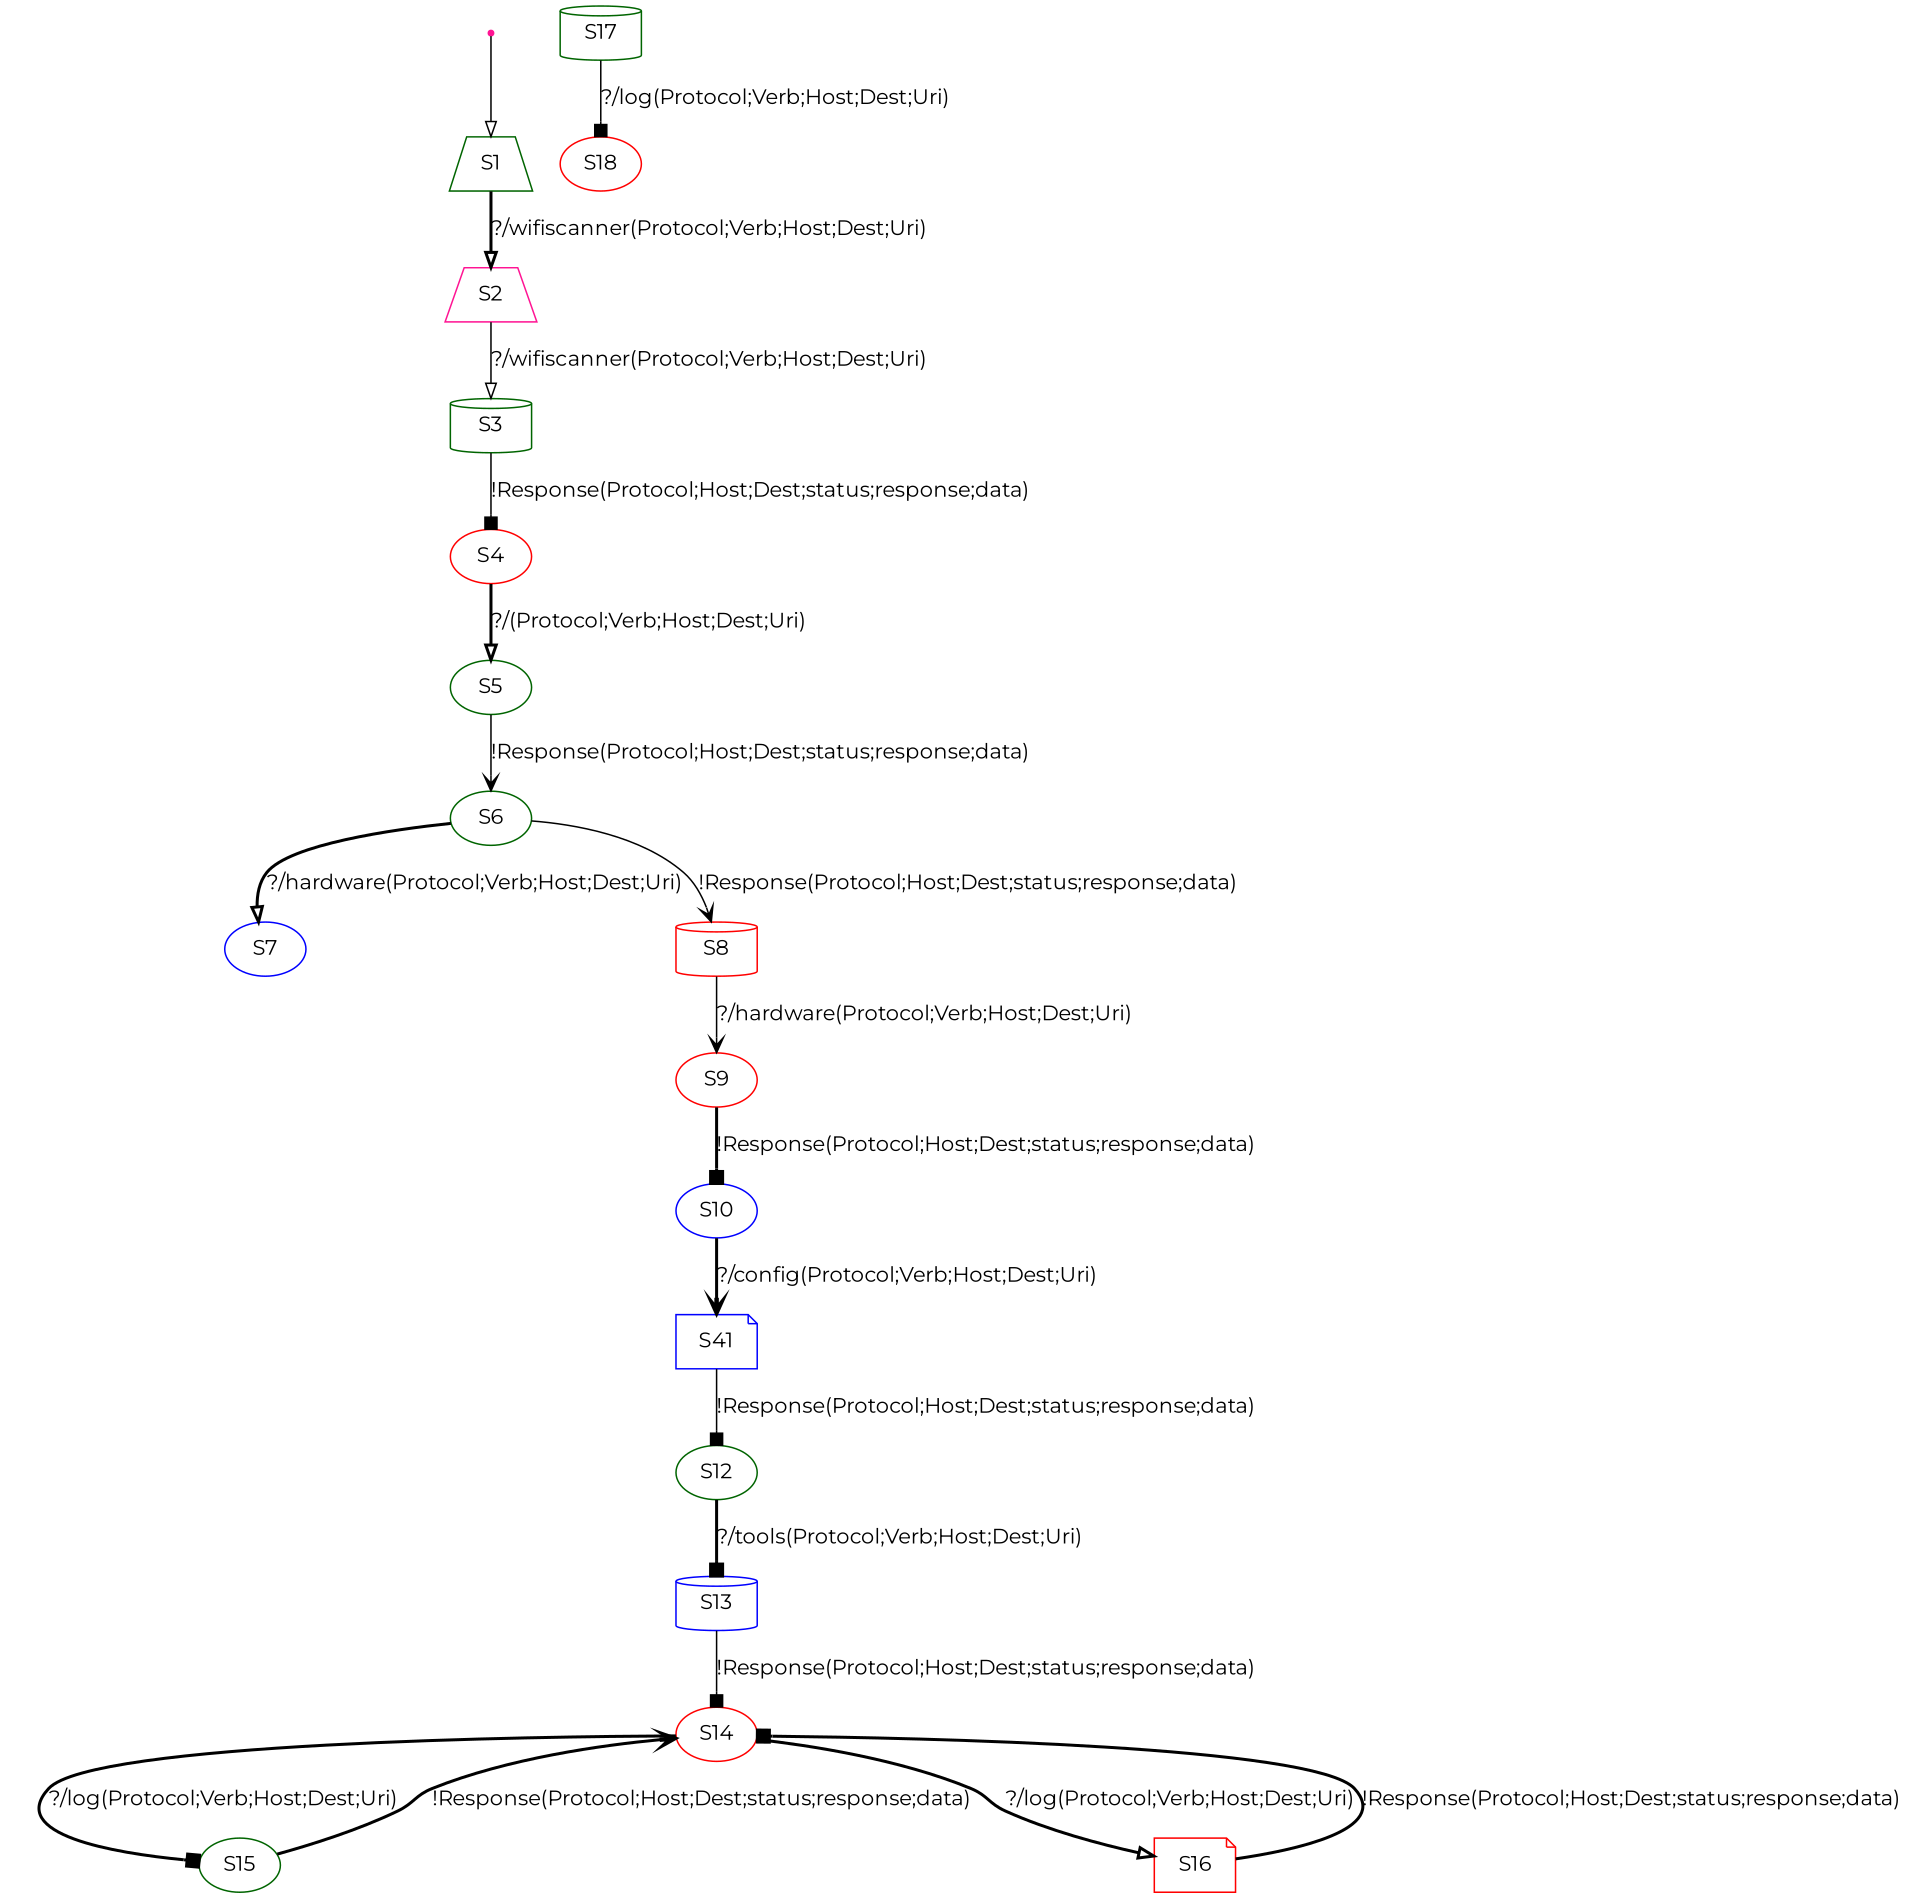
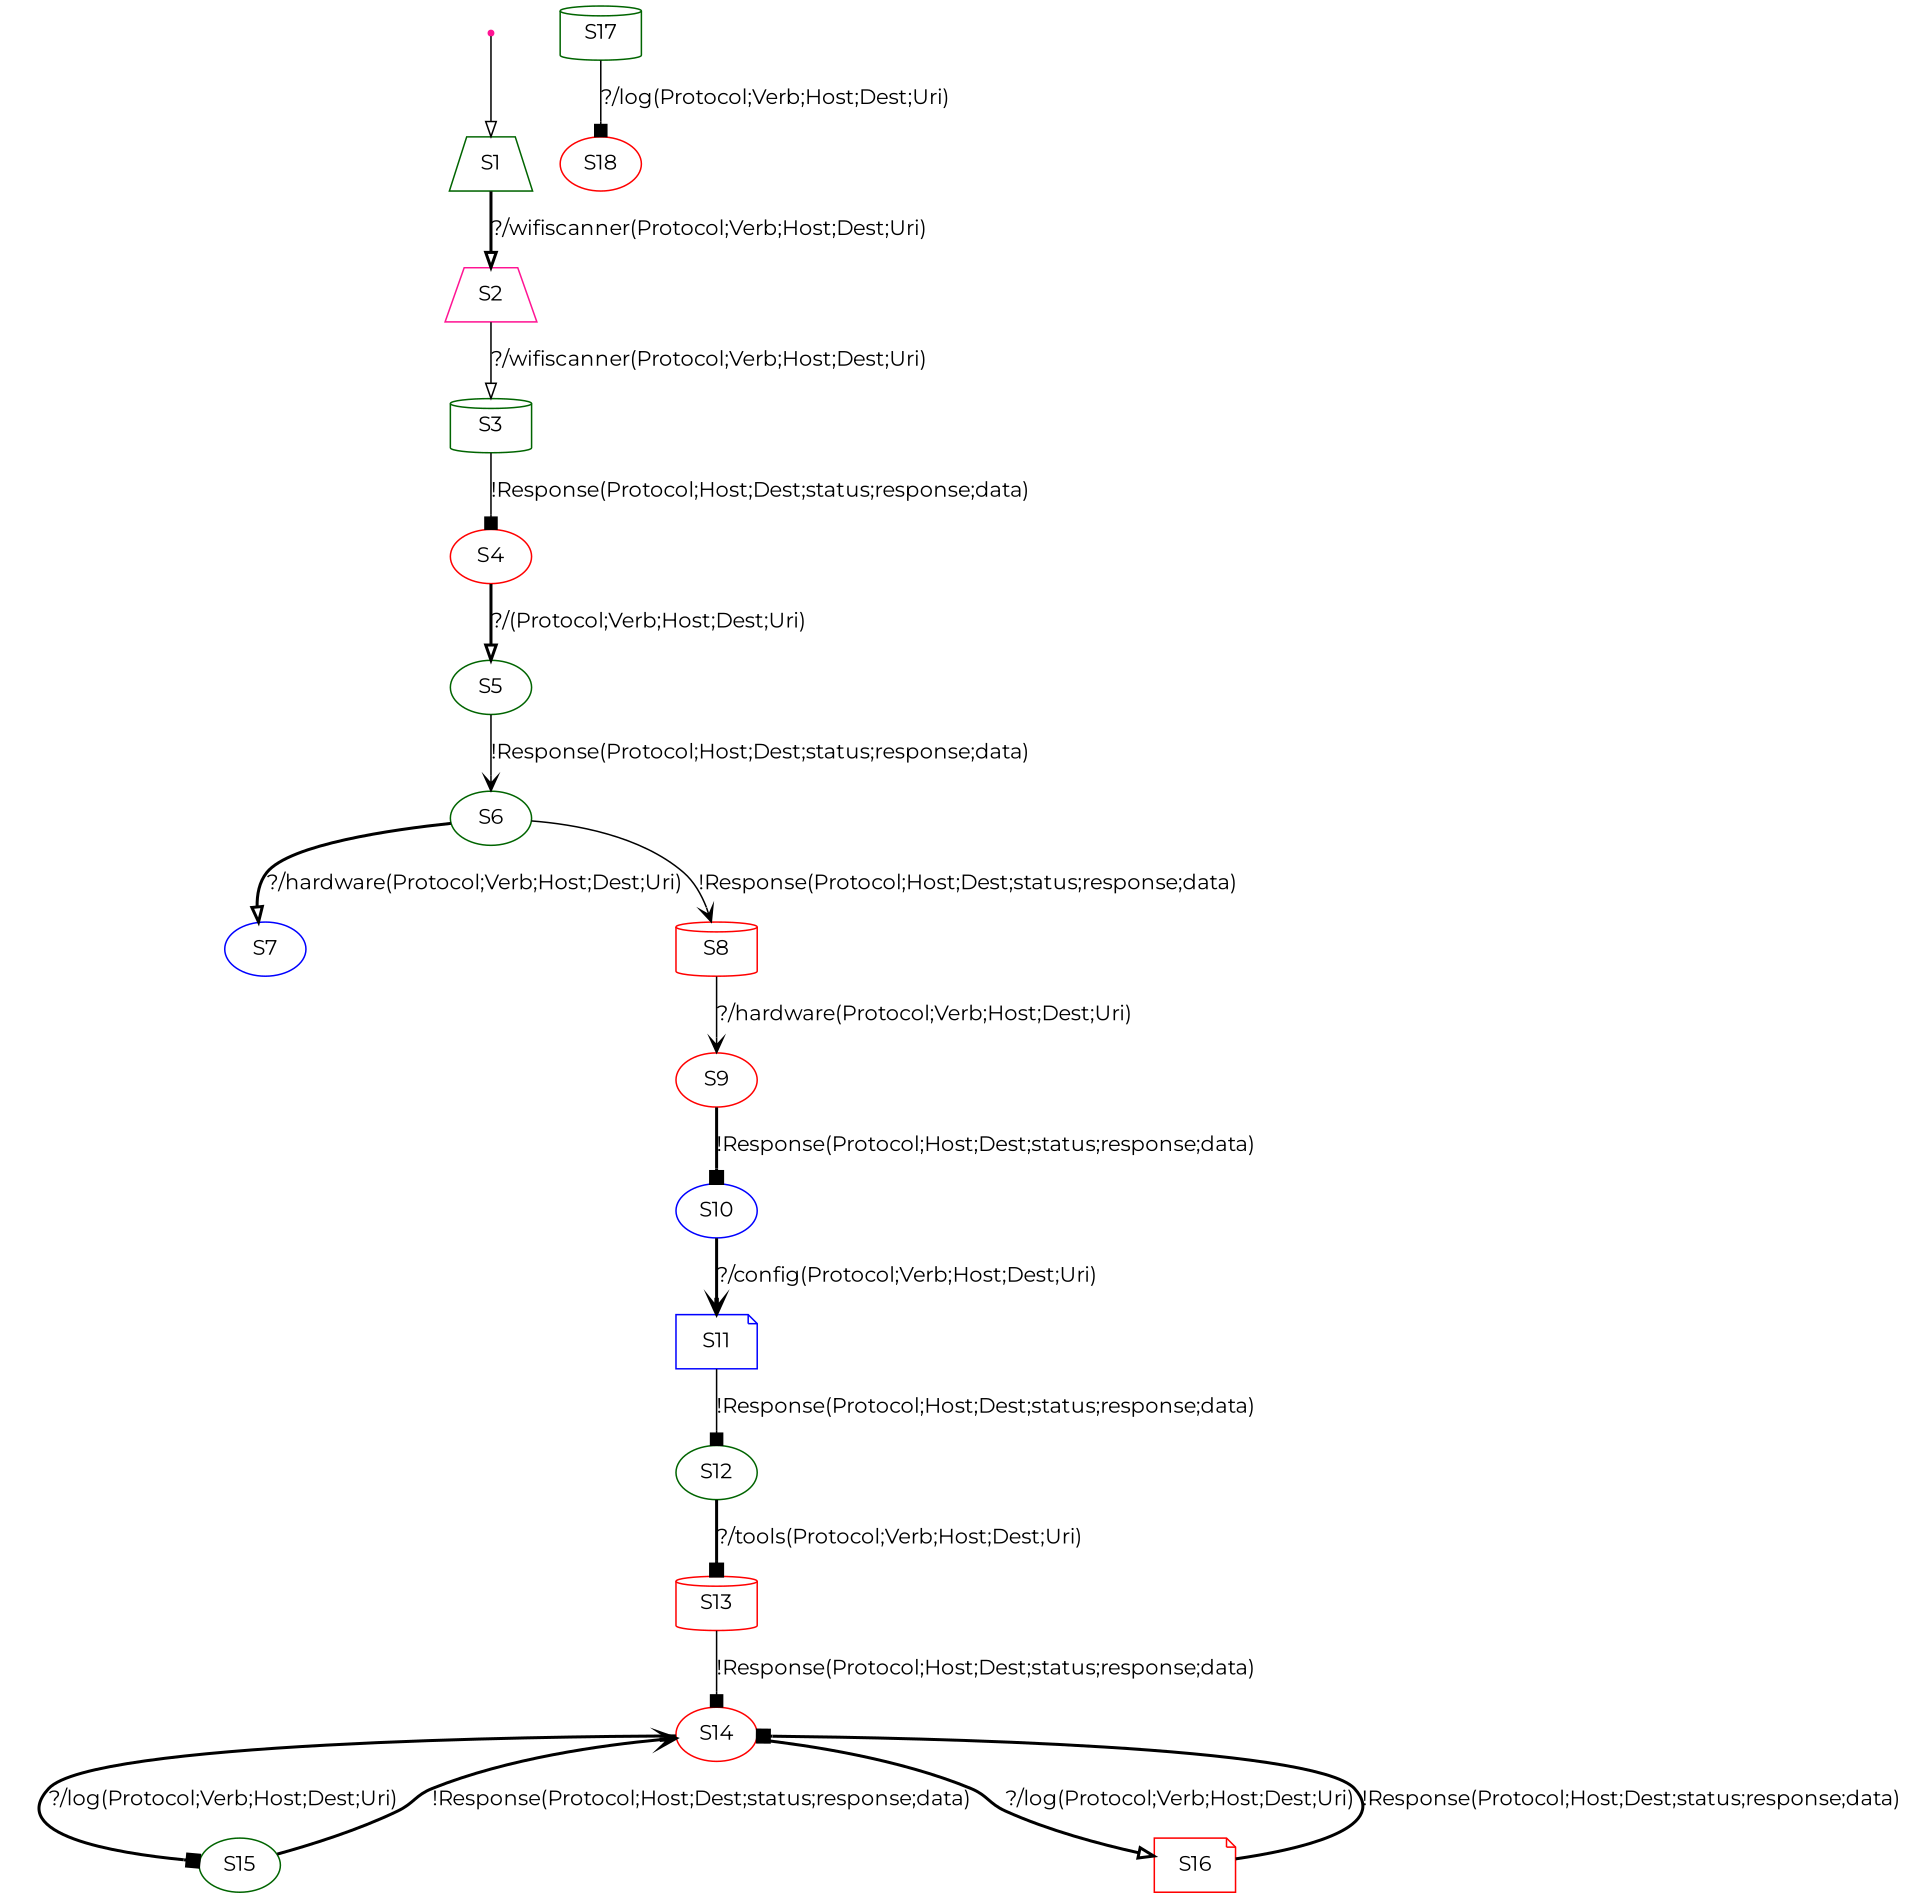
(717, 1342) -> (717, 1342)
(717, 1603) -> (717, 1603)
